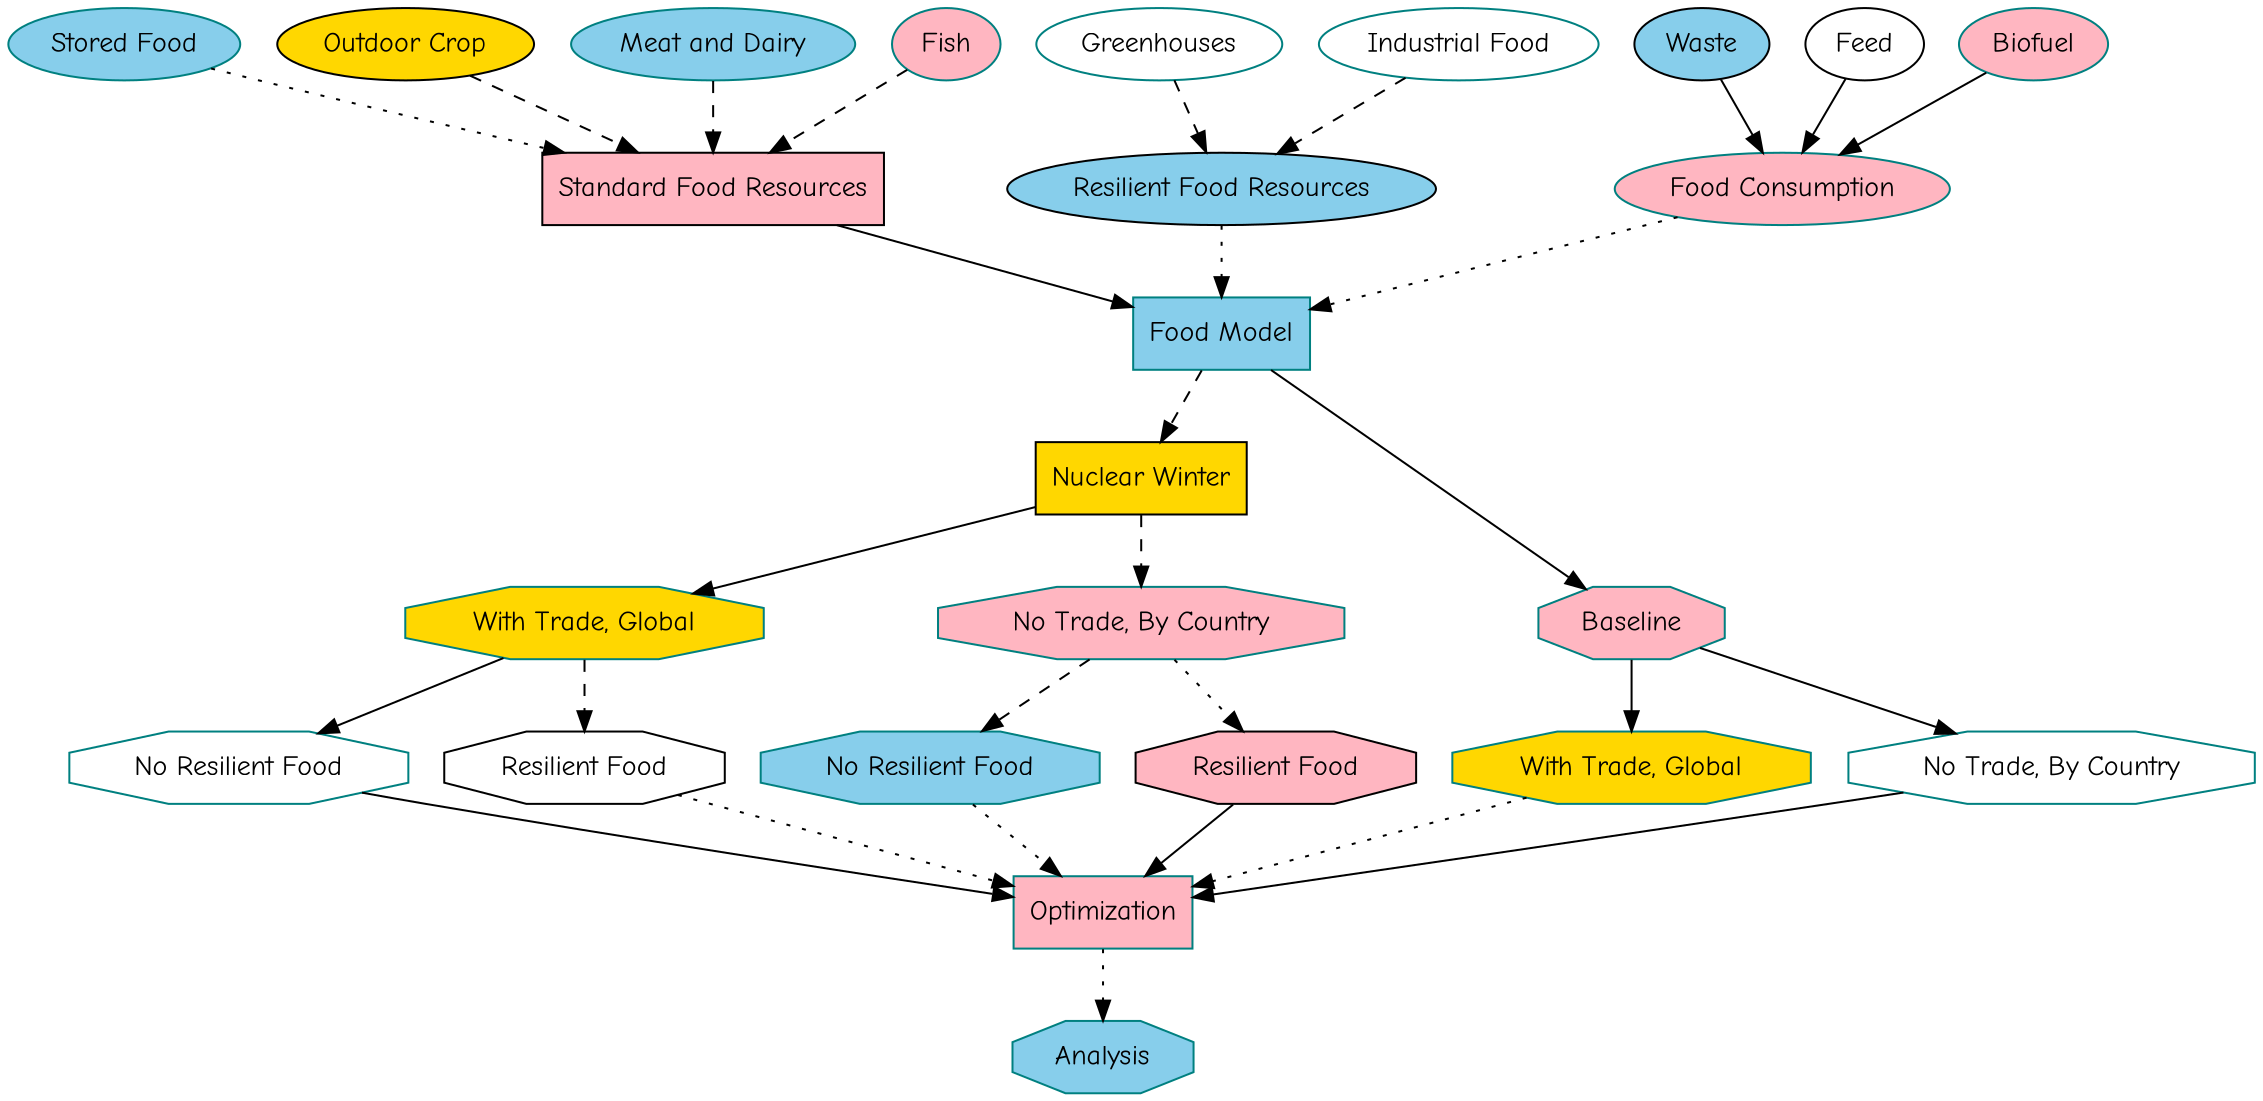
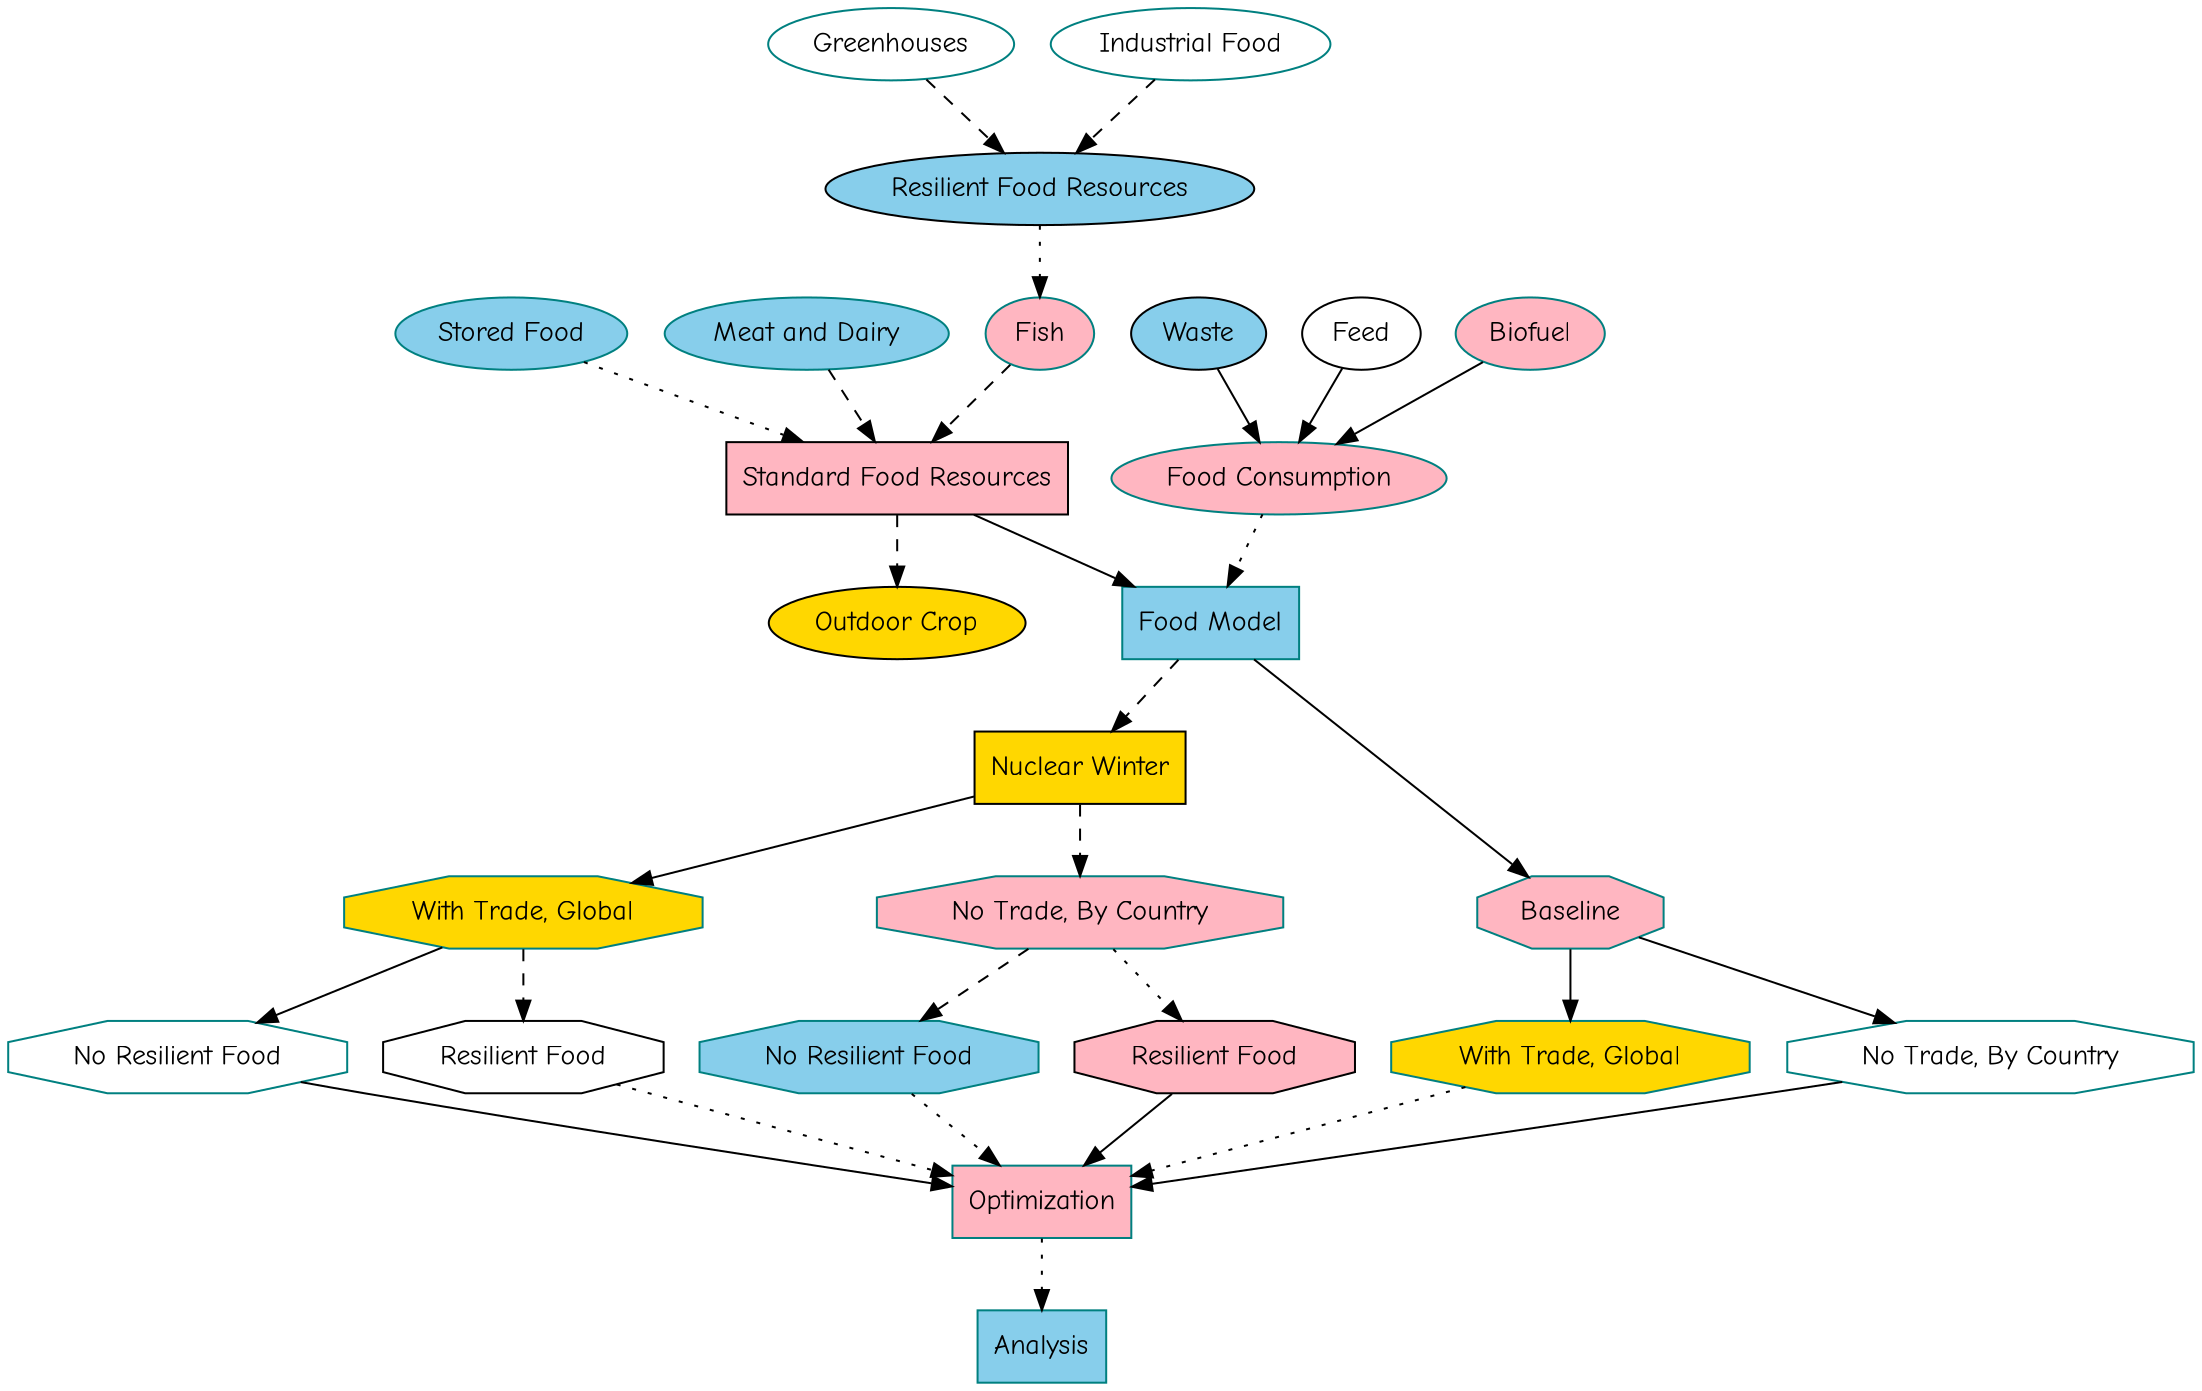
(545, 110) -> (897, 541)
(1222, 251) -> (1040, 251)
(1103, 1057) -> (1042, 1347)
